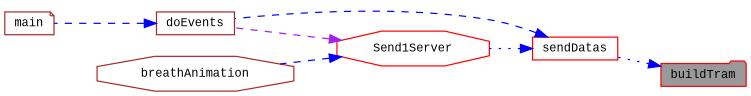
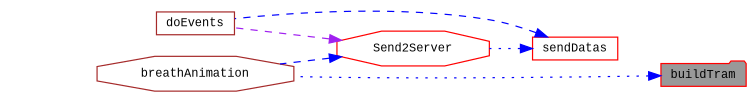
(29, 23) -> none
(413, 49) -> (413, 49)
(633, 60) -> (471, 78)
